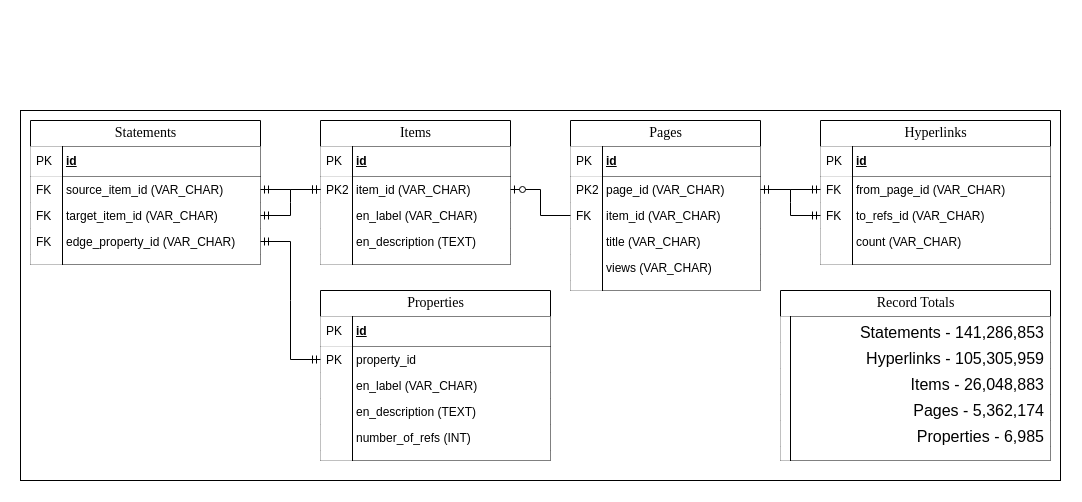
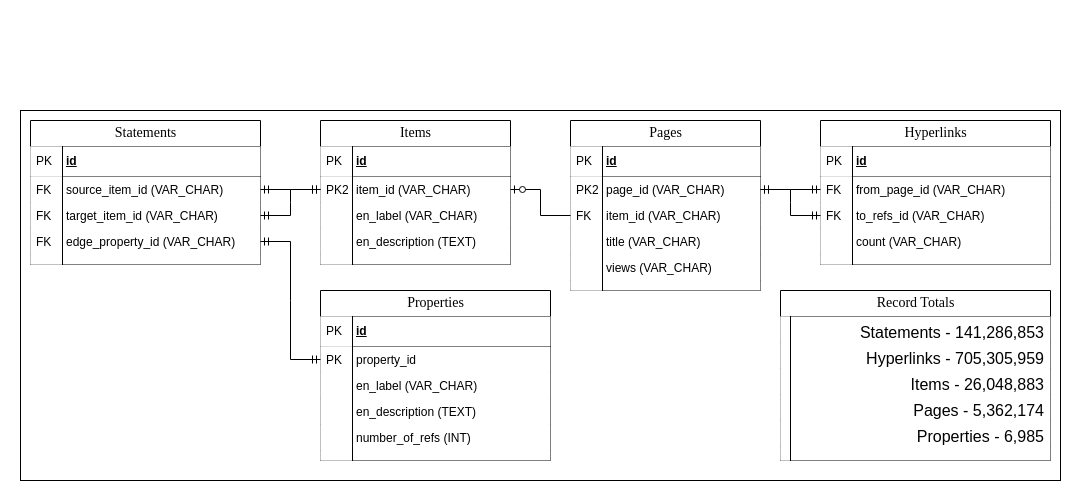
(949, 359) -> (949, 359)
